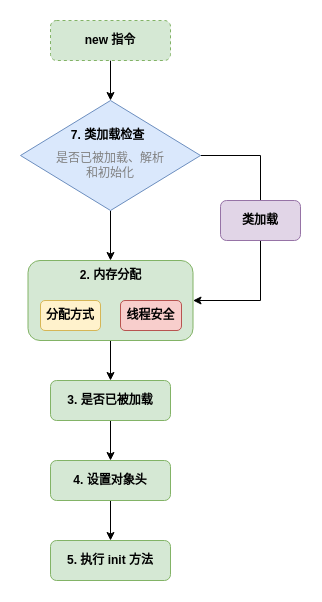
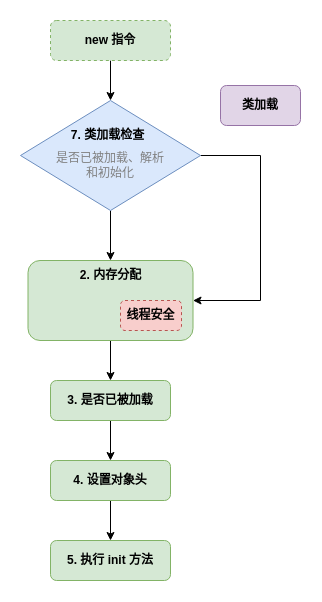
(261, 221) -> (261, 106)
(71, 316) -> none
(151, 316) -> (151, 316)
